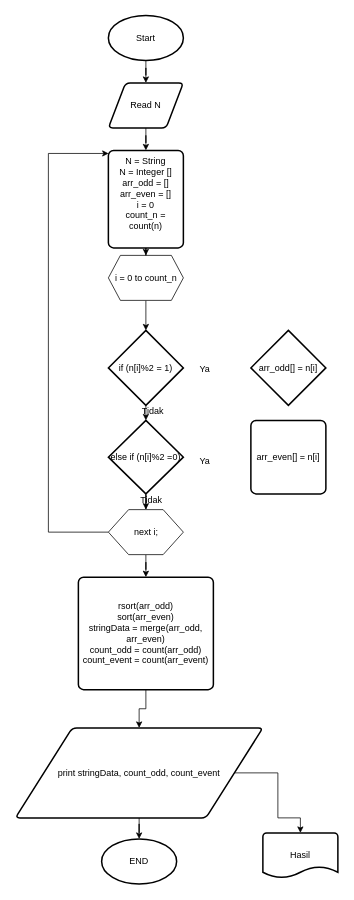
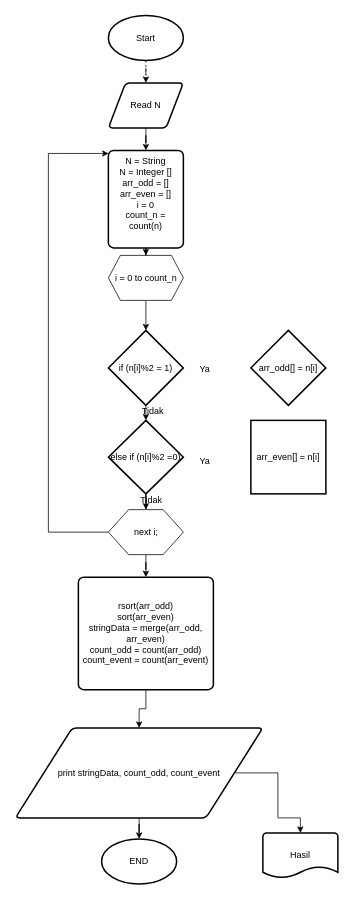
(146, 74) -> (146, 74)
(288, 457) -> (288, 457)
